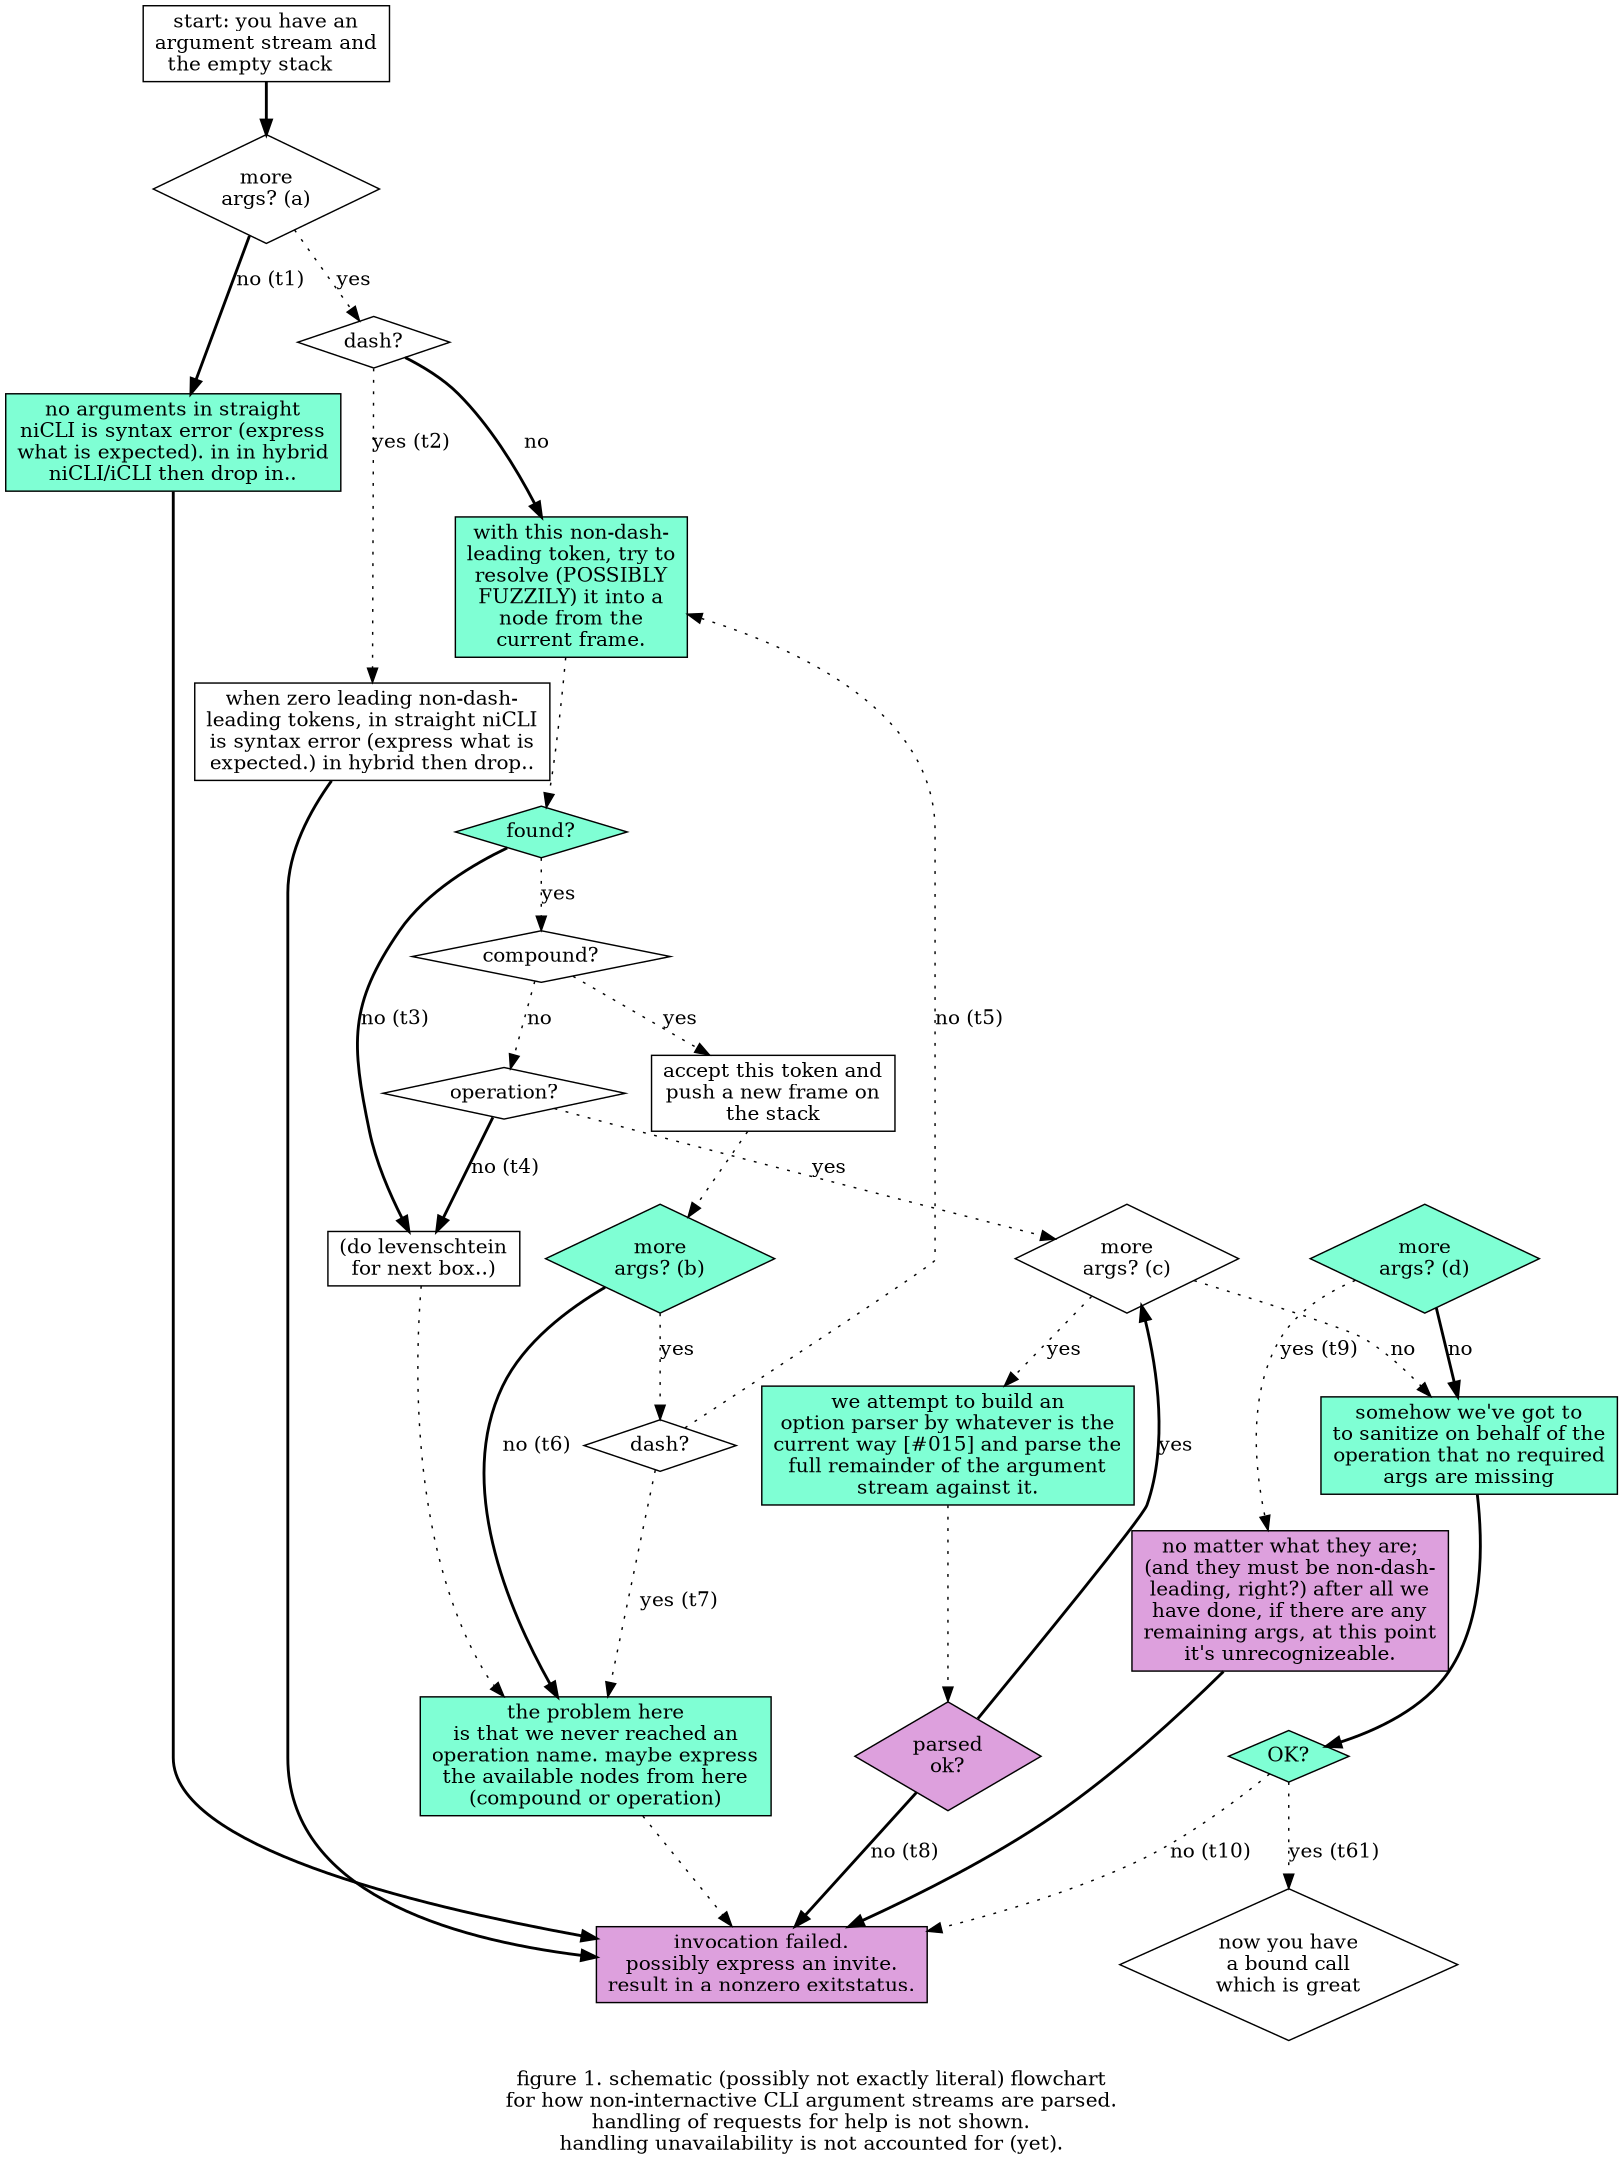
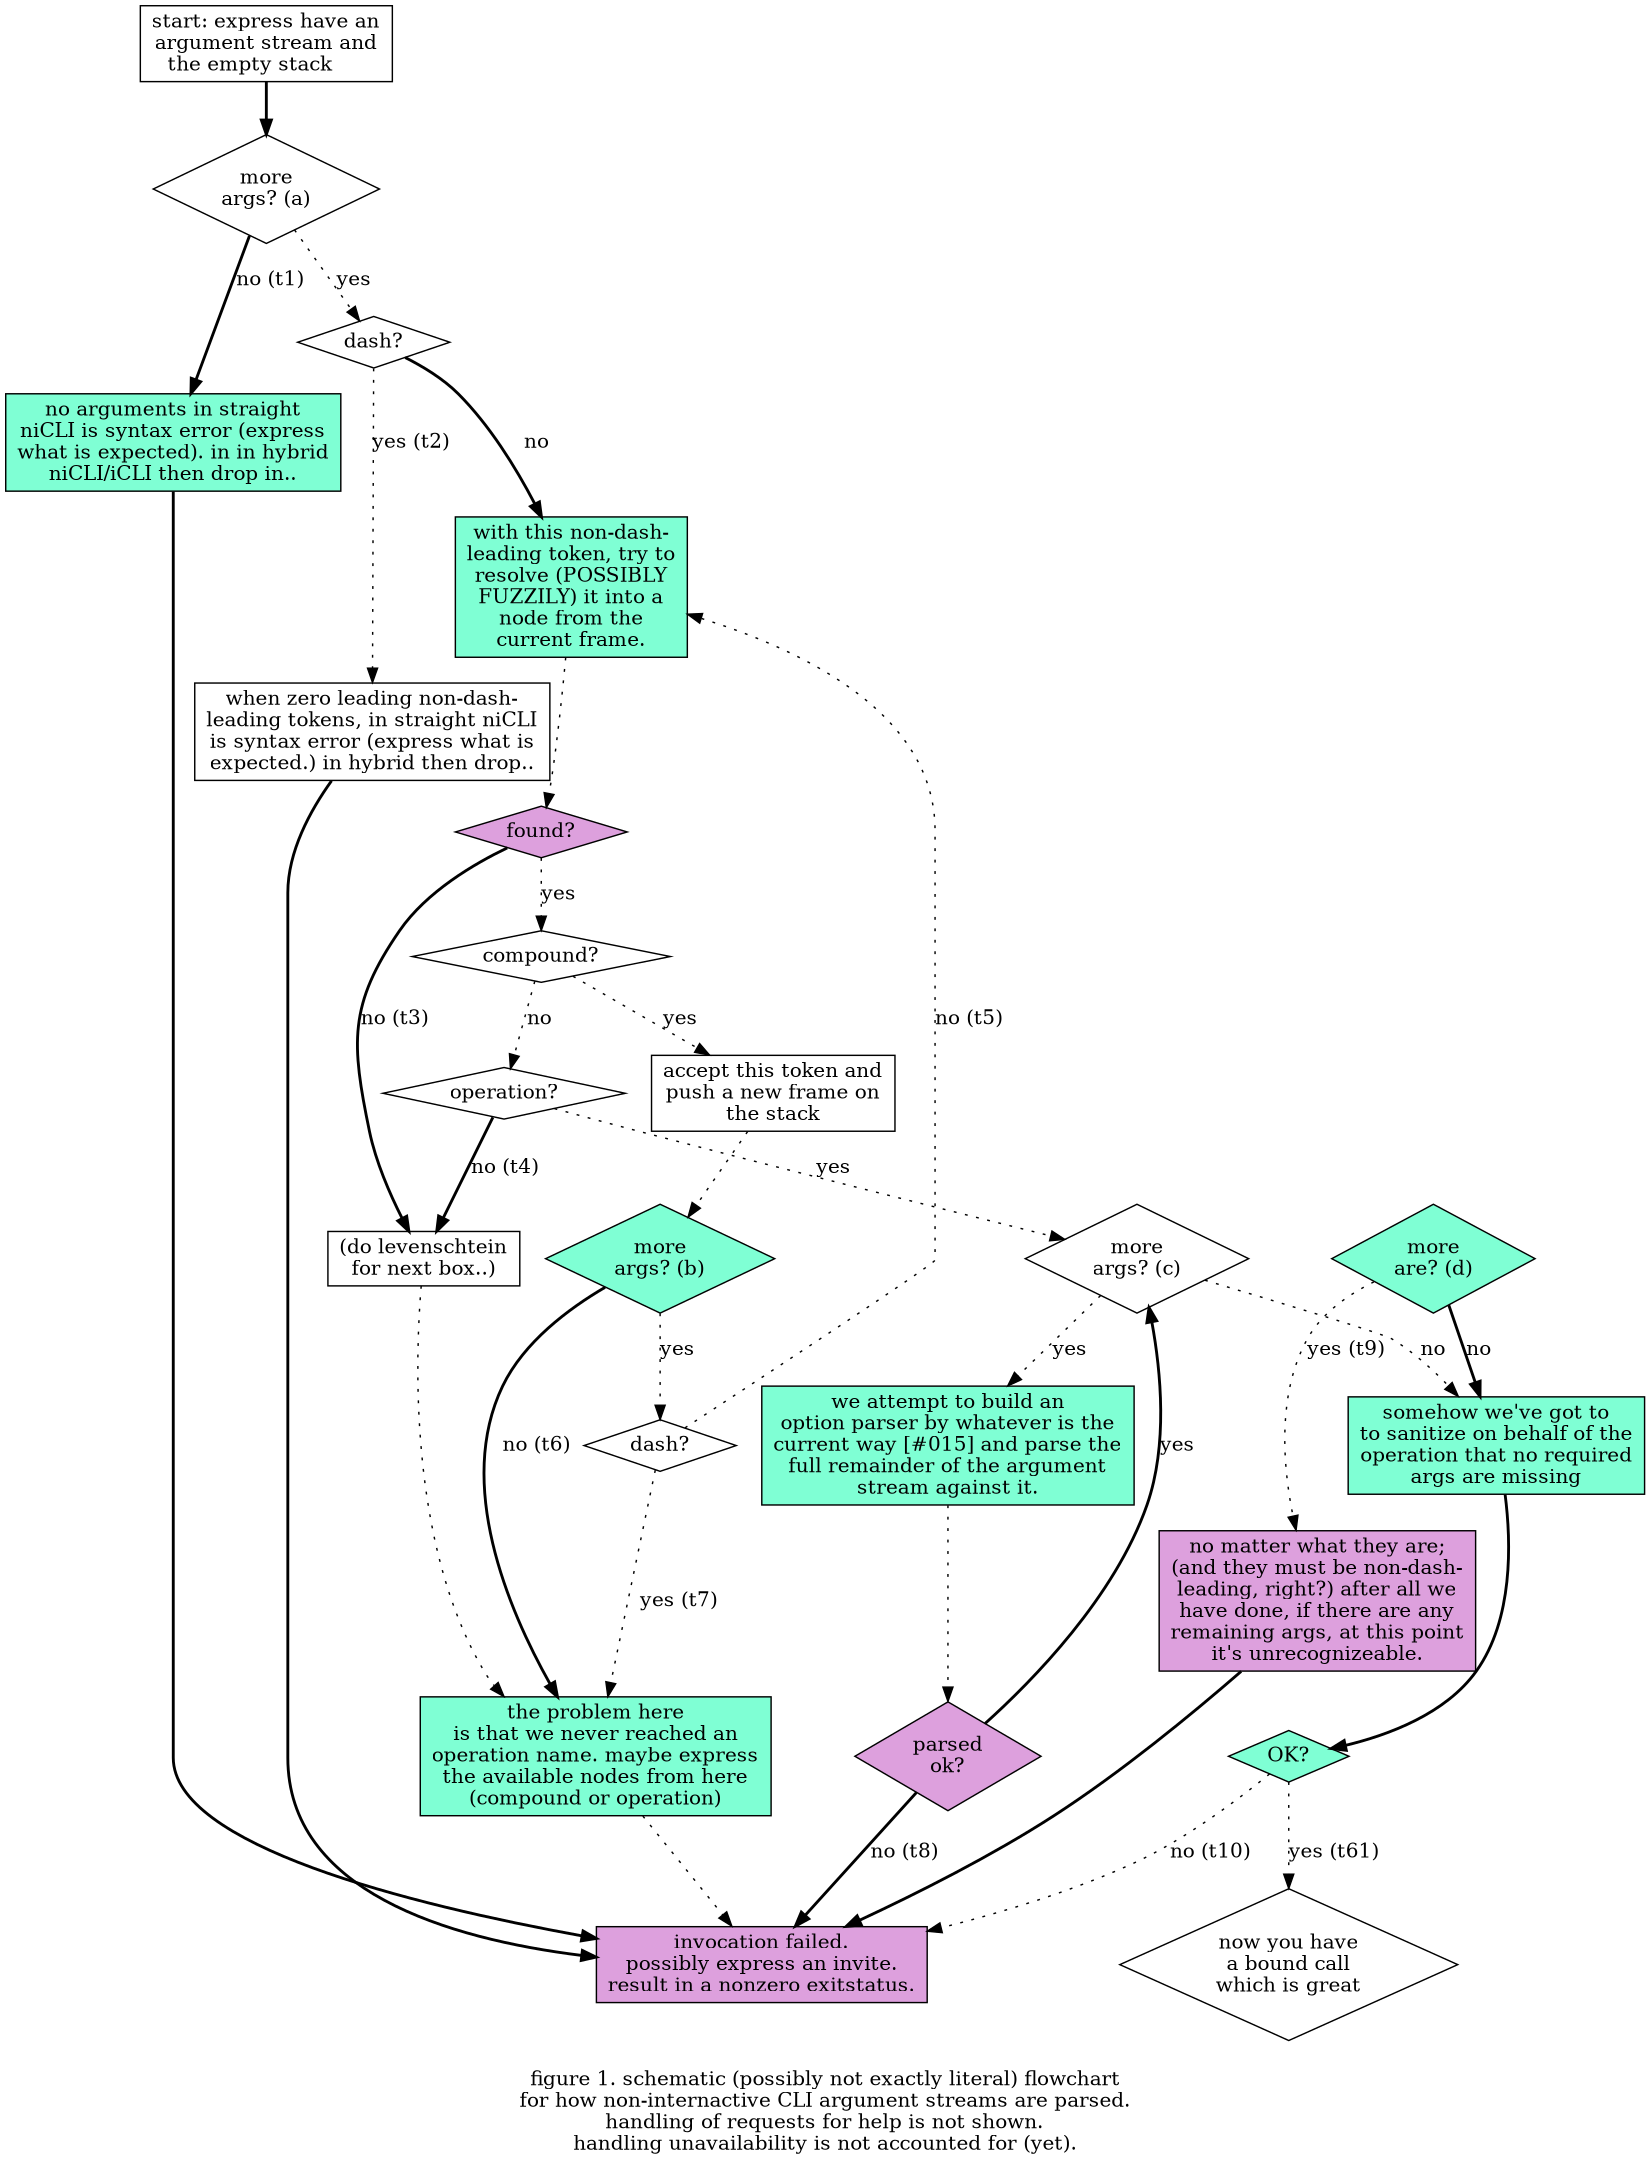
(266, 44) -> (266, 44)
(541, 832) -> (541, 832)
(1425, 1259) -> (1433, 1259)
